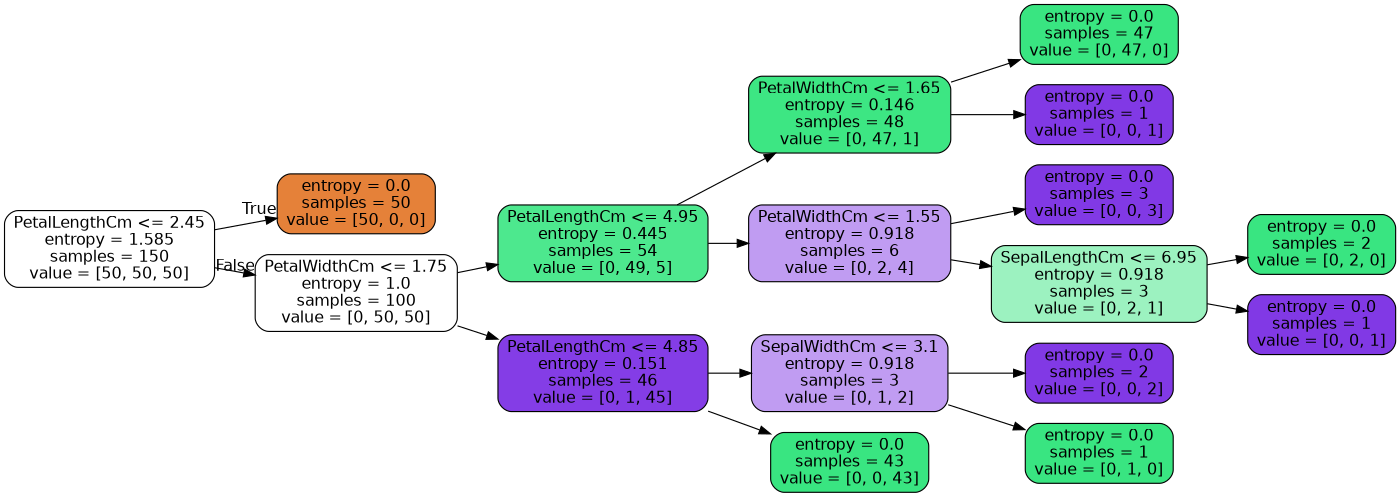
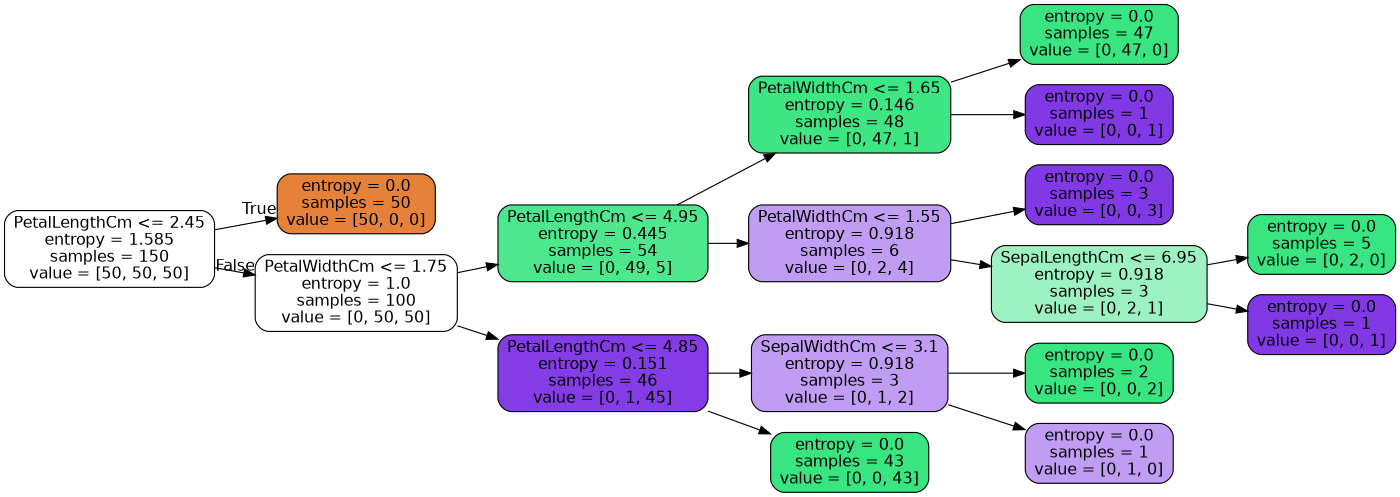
(1322, 244) -> (1322, 244)
(1099, 373) -> (1099, 373)
(1099, 453) -> (1099, 453)
